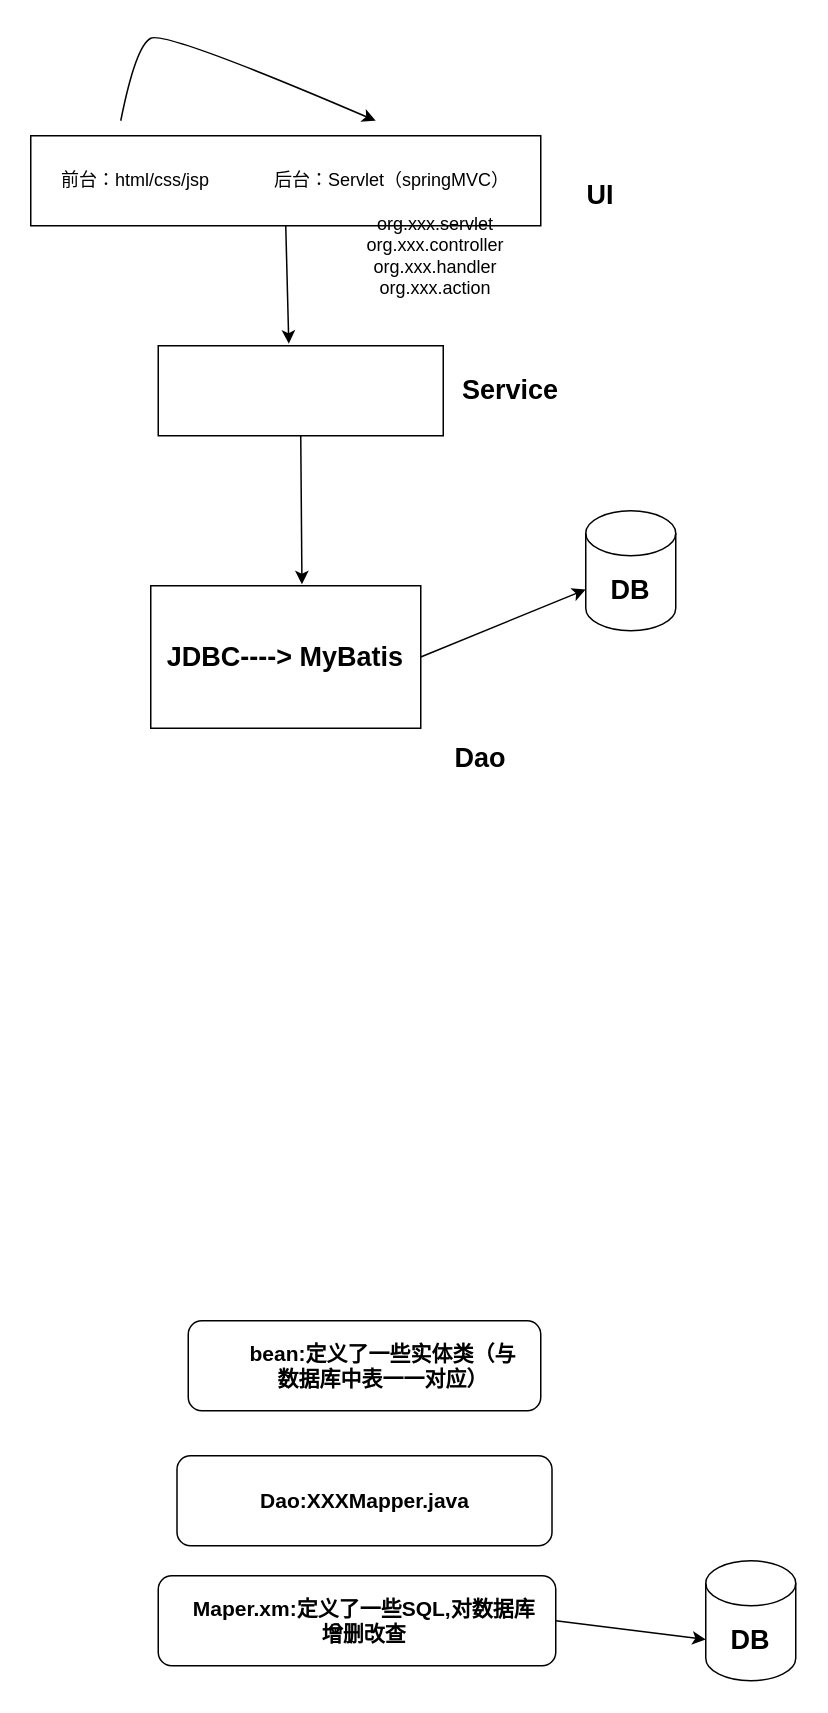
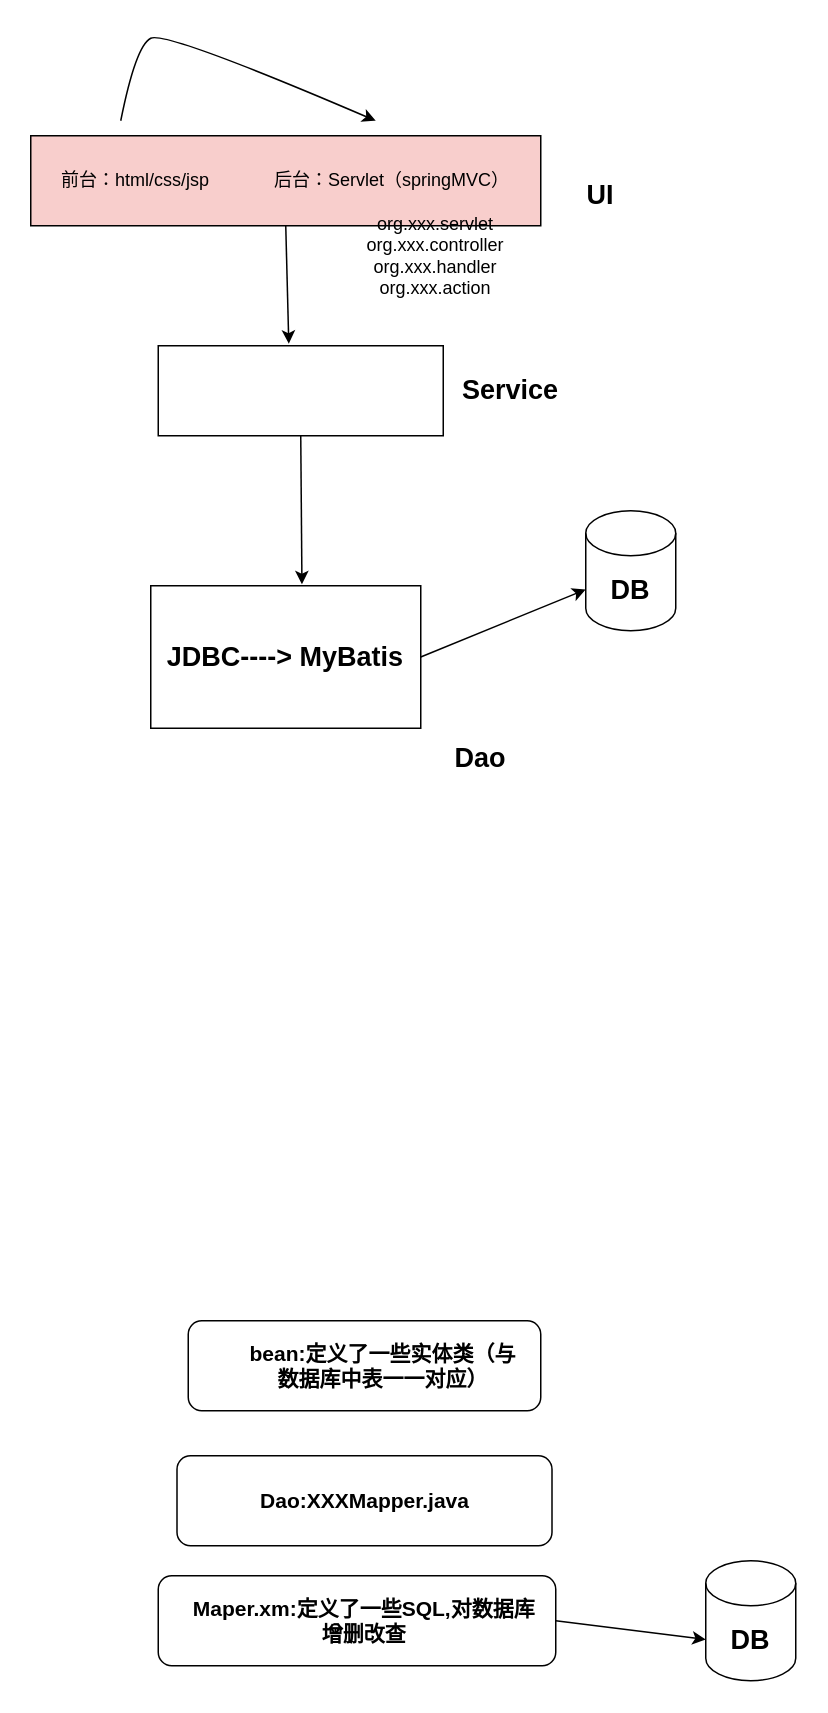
(286, 181) -> (286, 181)
